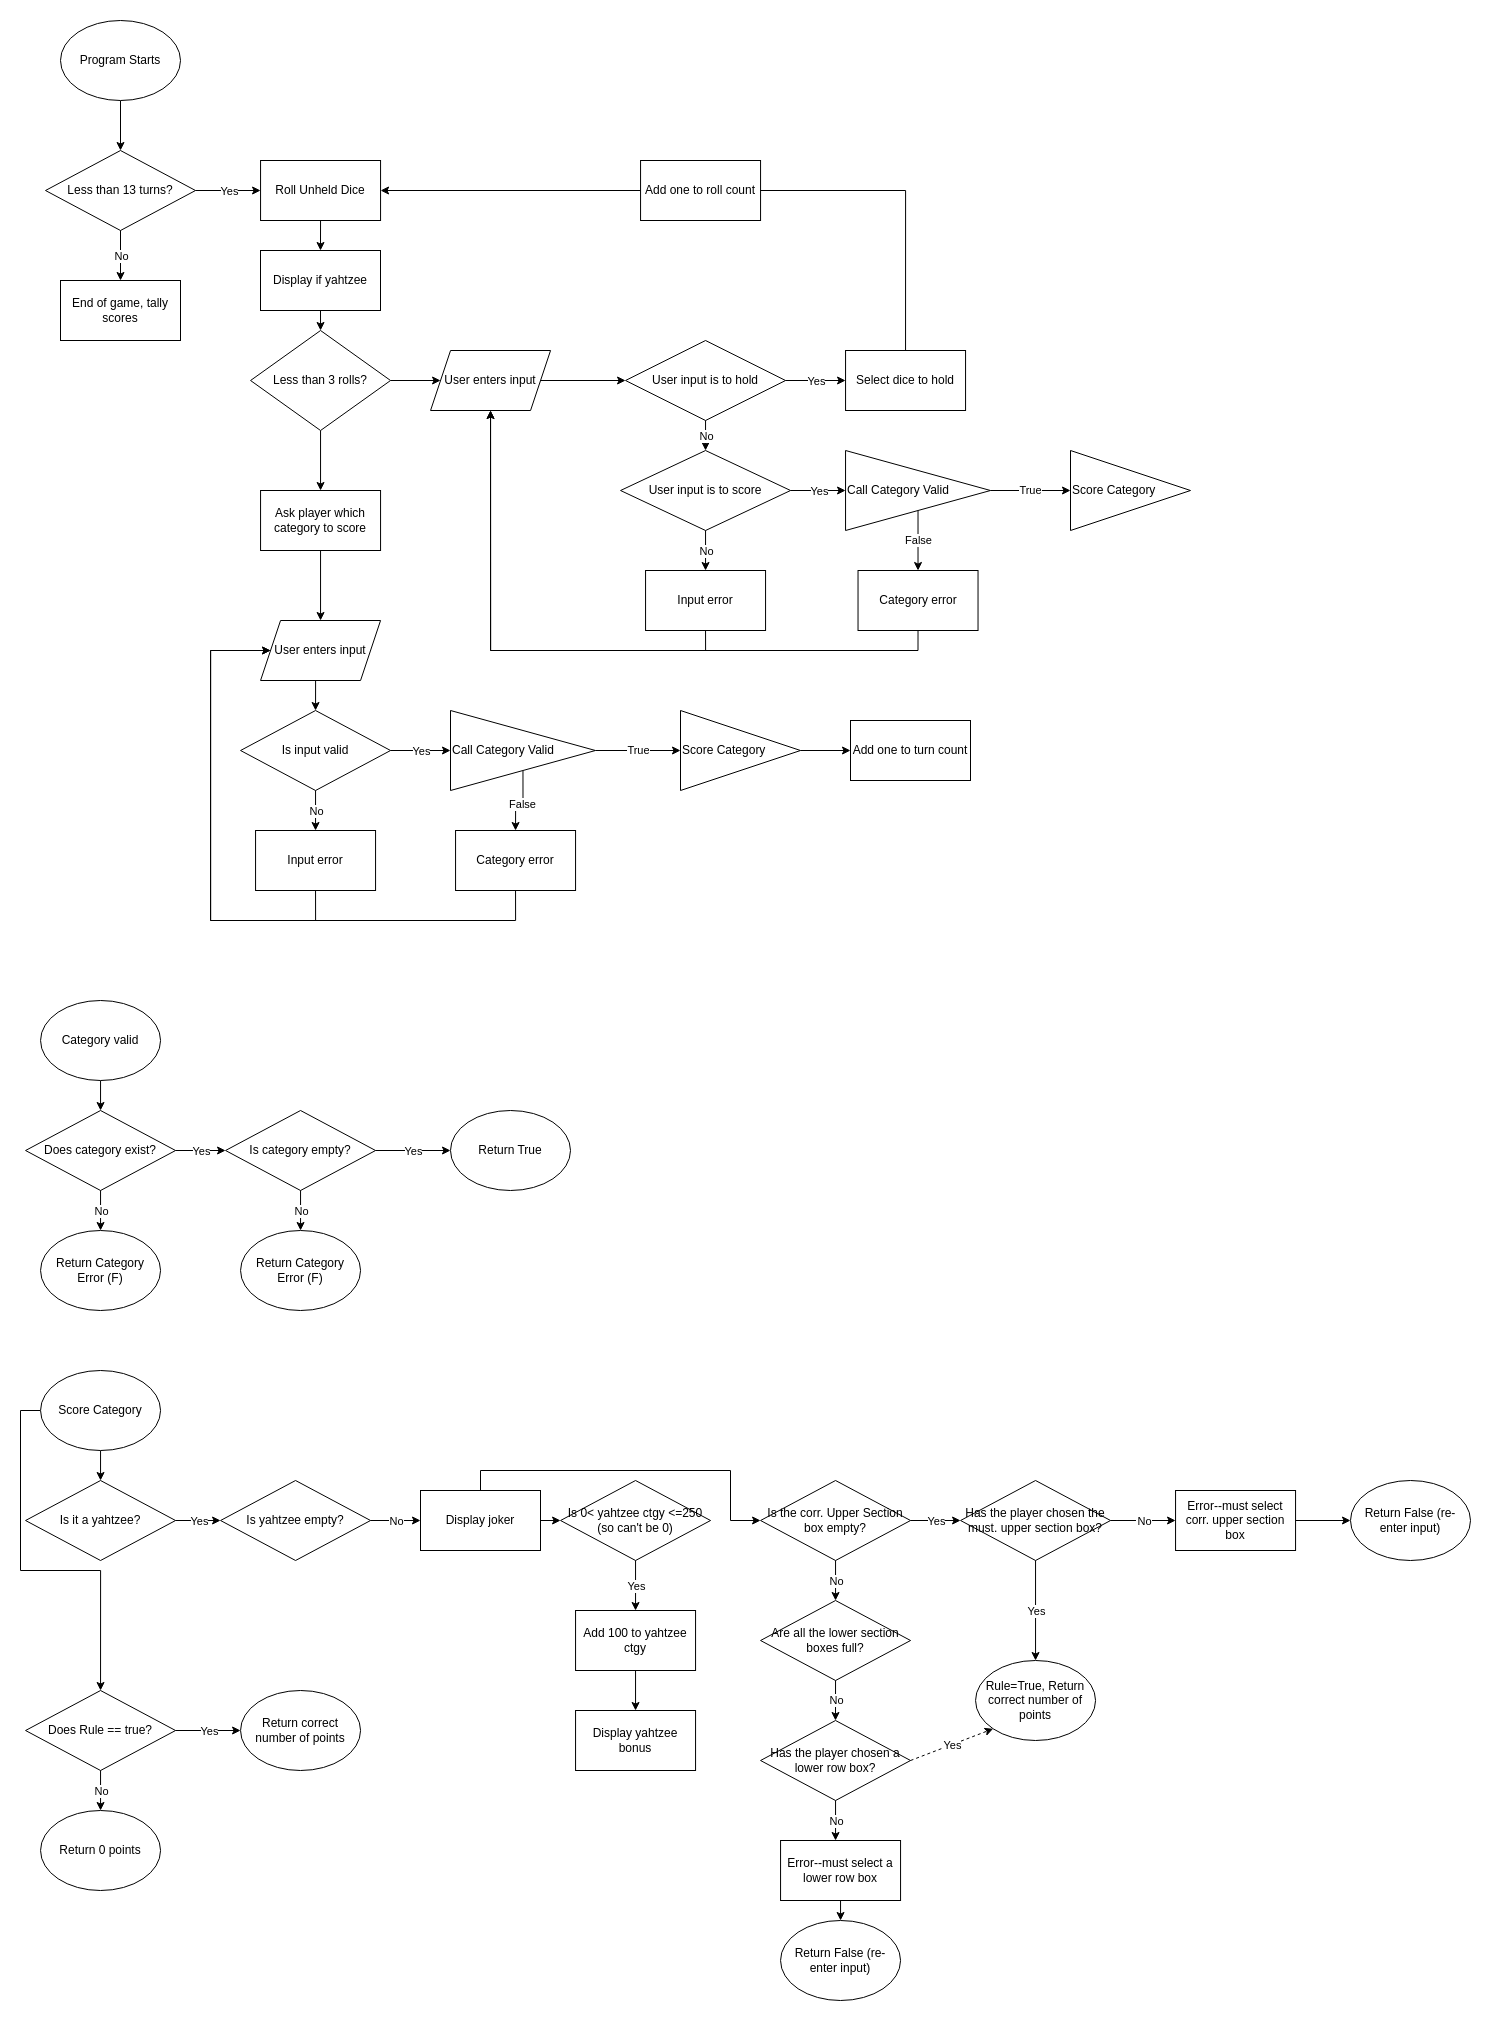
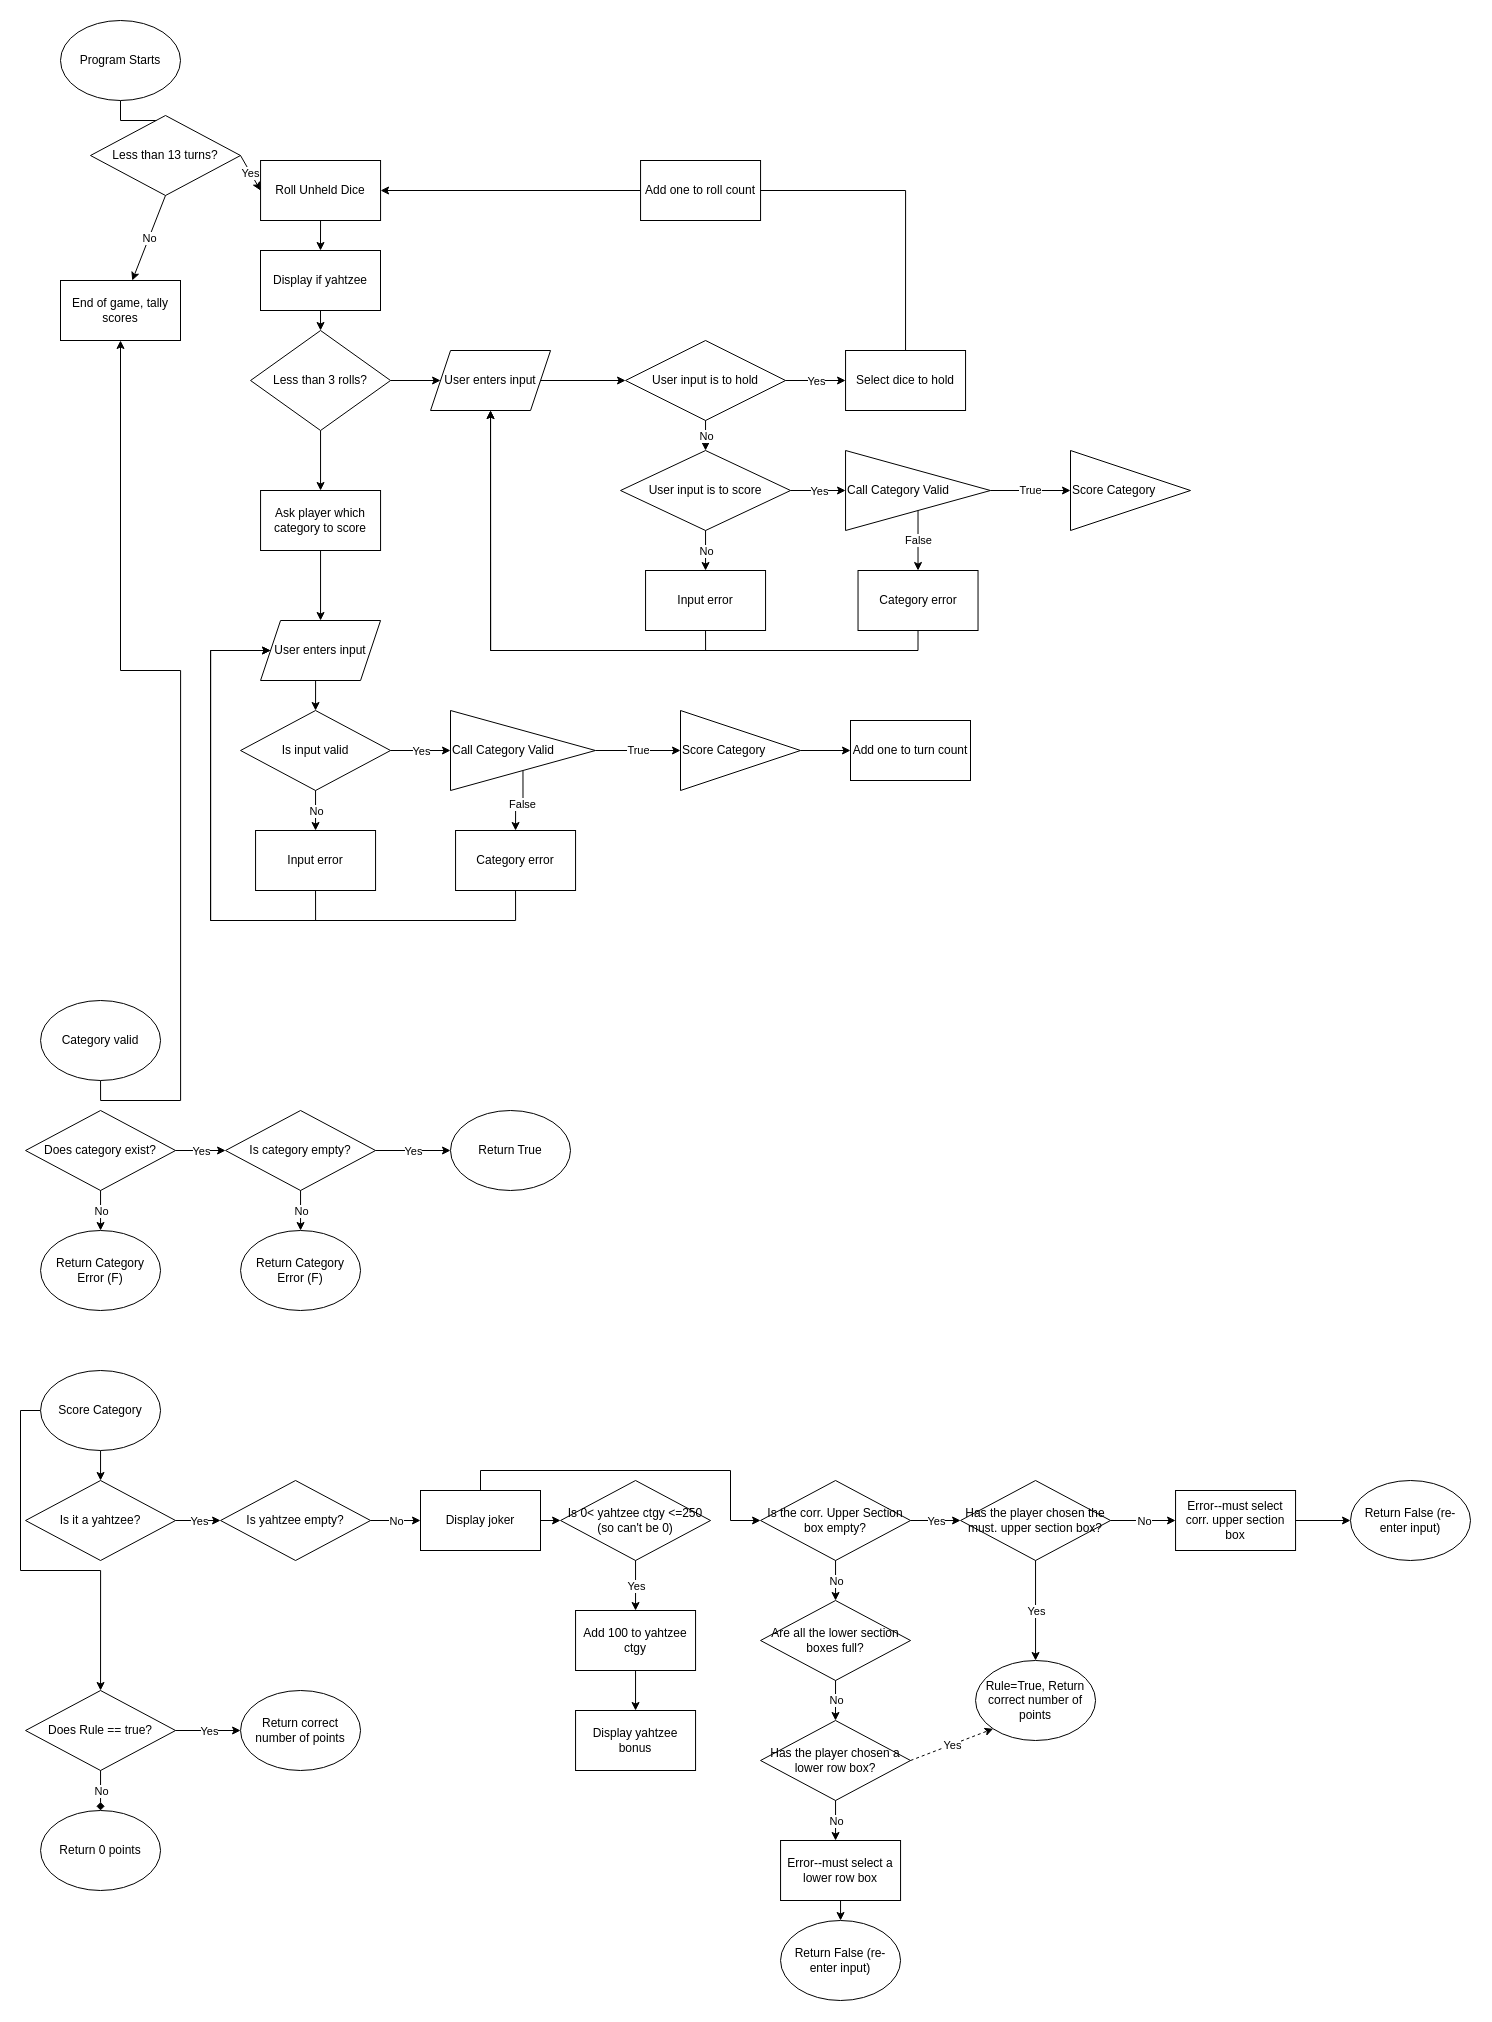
(121, 191) -> (166, 156)
(101, 1101) -> (181, 736)
(101, 1802) -> (101, 1801)
